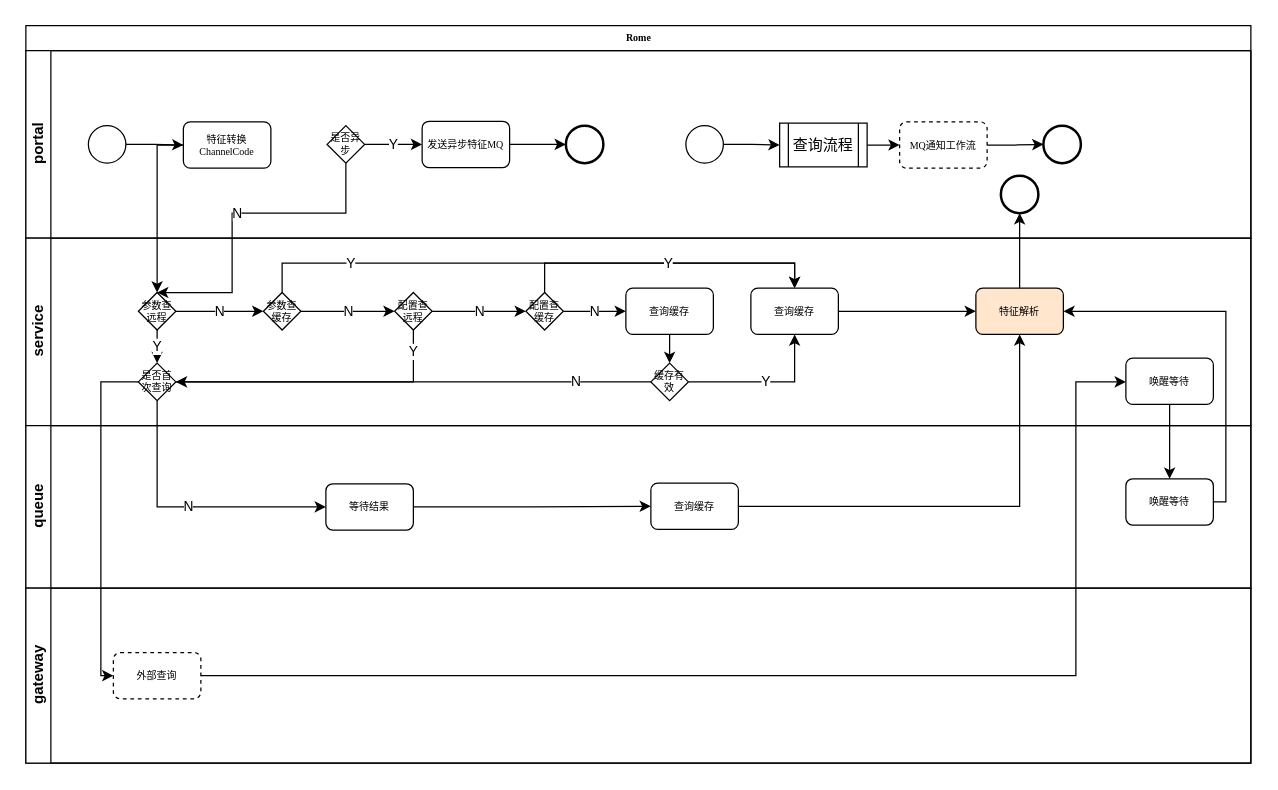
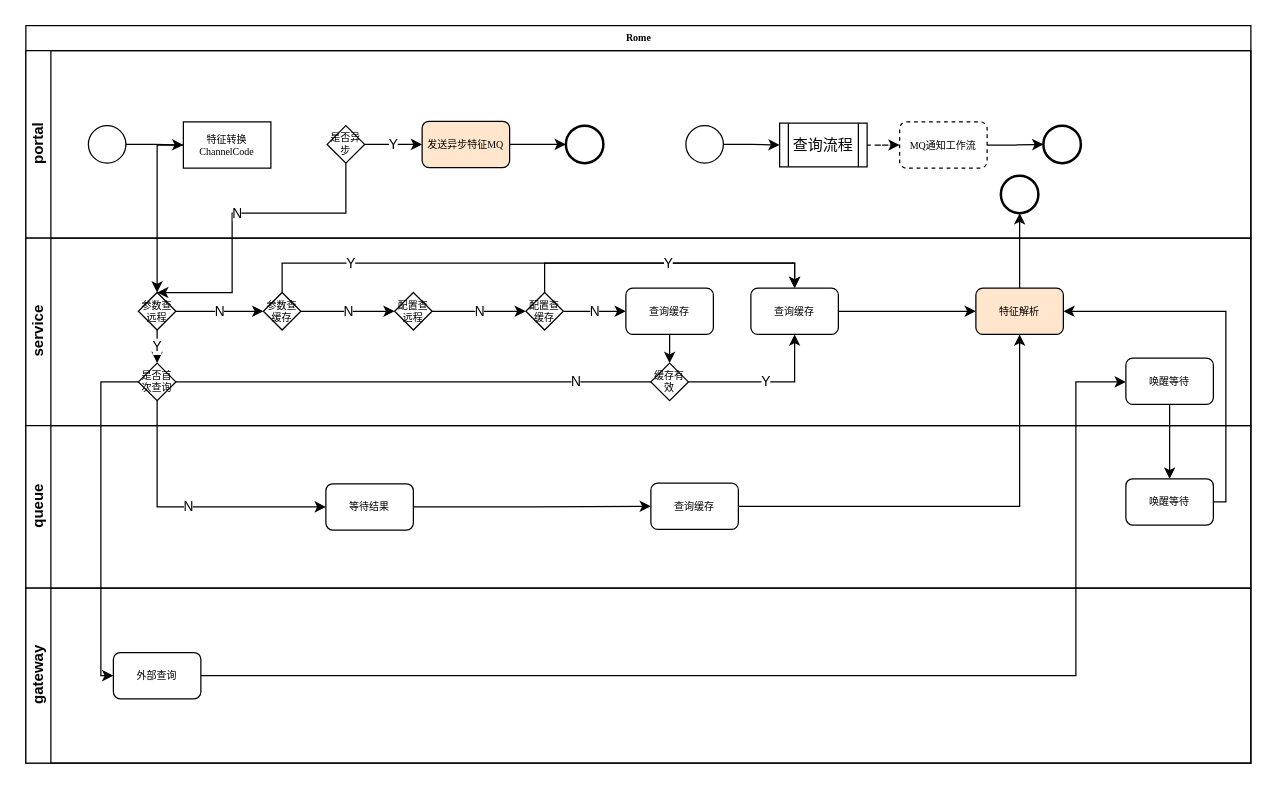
(466, 144) -> (466, 144)
(227, 145) -> (227, 145)
(887, 145) -> (887, 145)
(413, 353) -> none
(157, 676) -> (157, 676)
